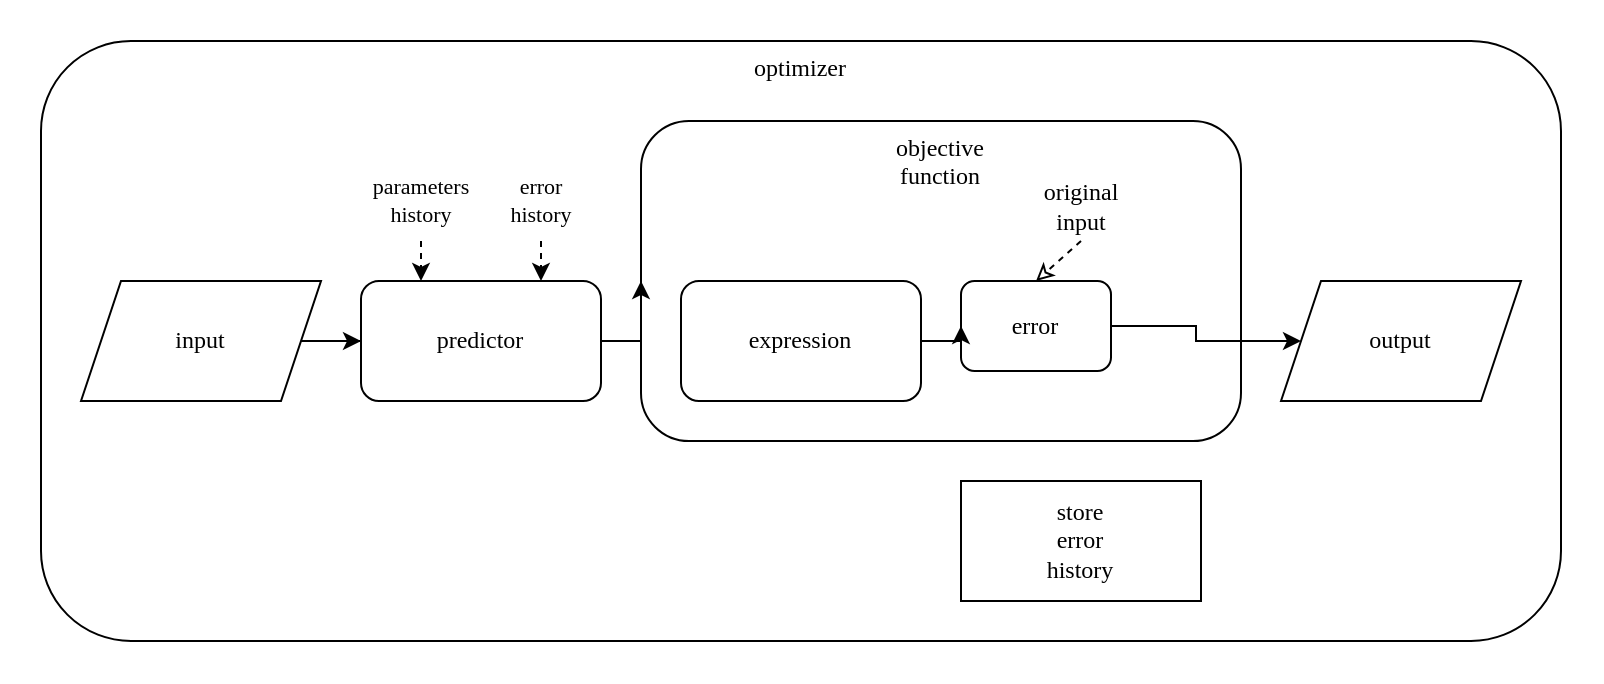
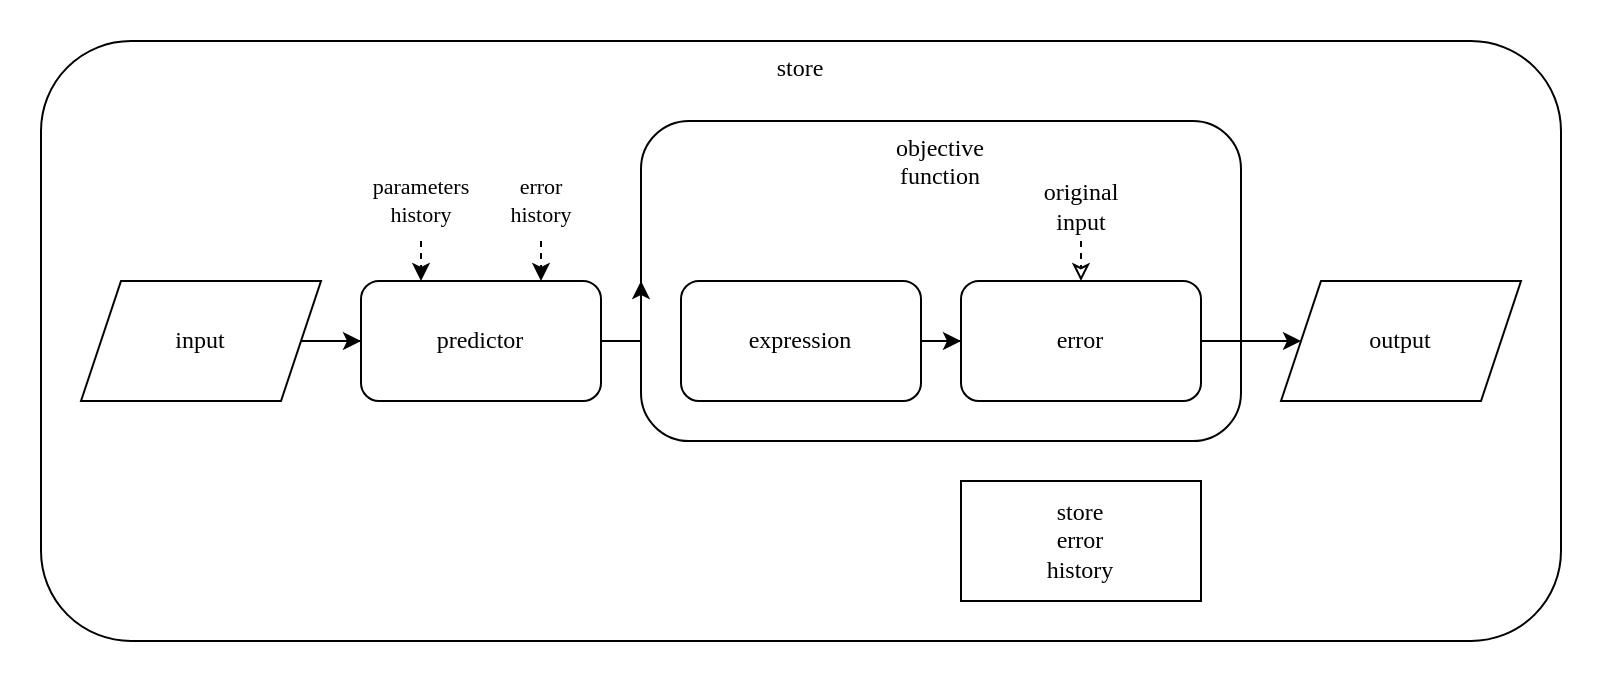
(801, 69) -> (801, 69)
(1036, 326) -> (1081, 341)
